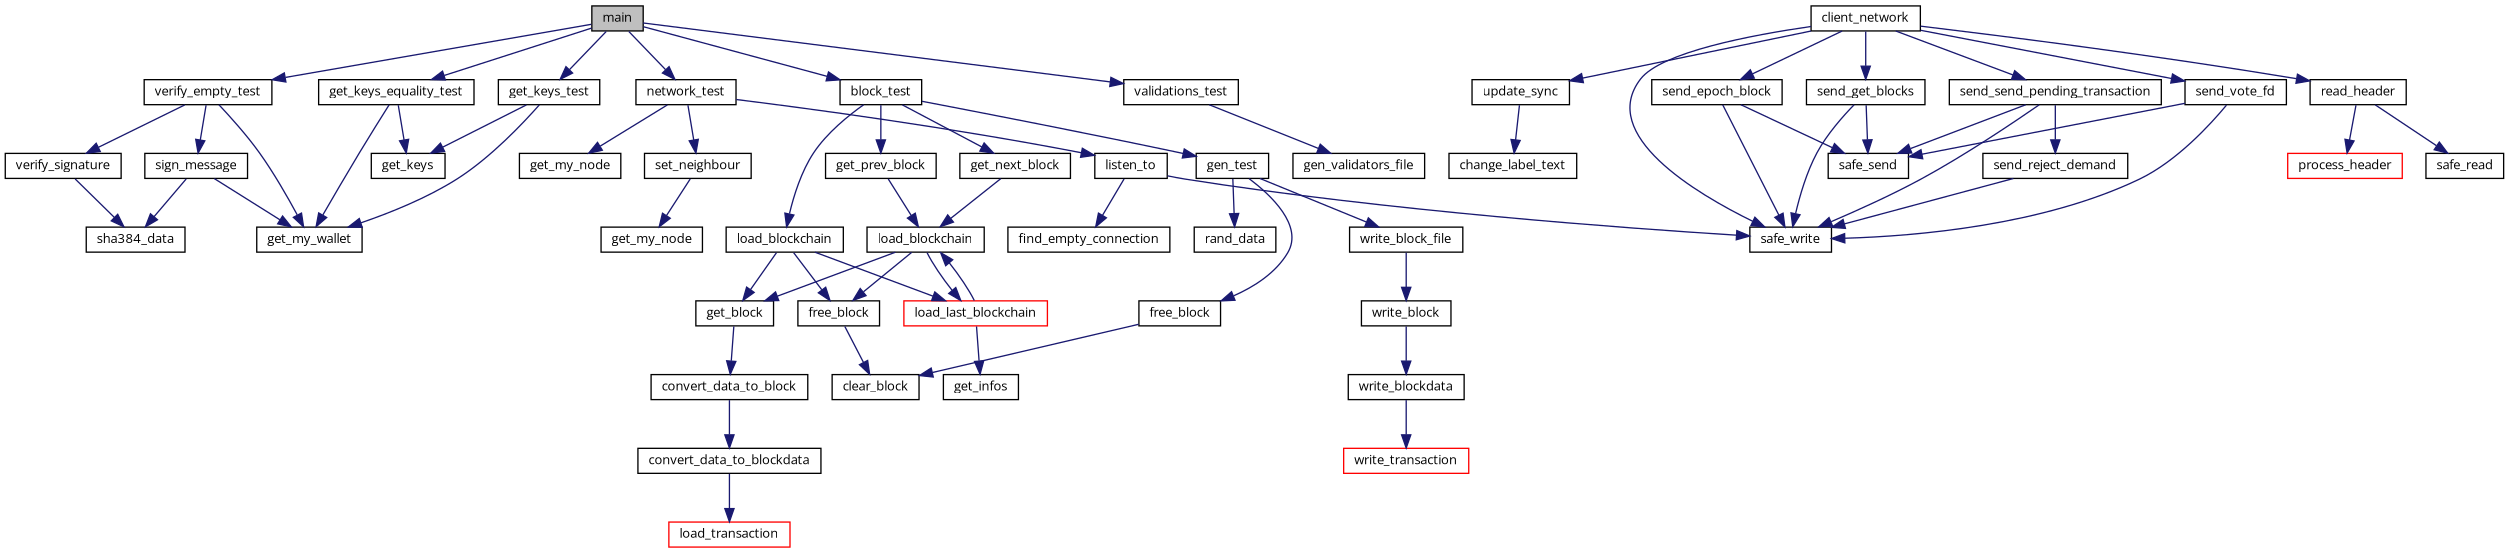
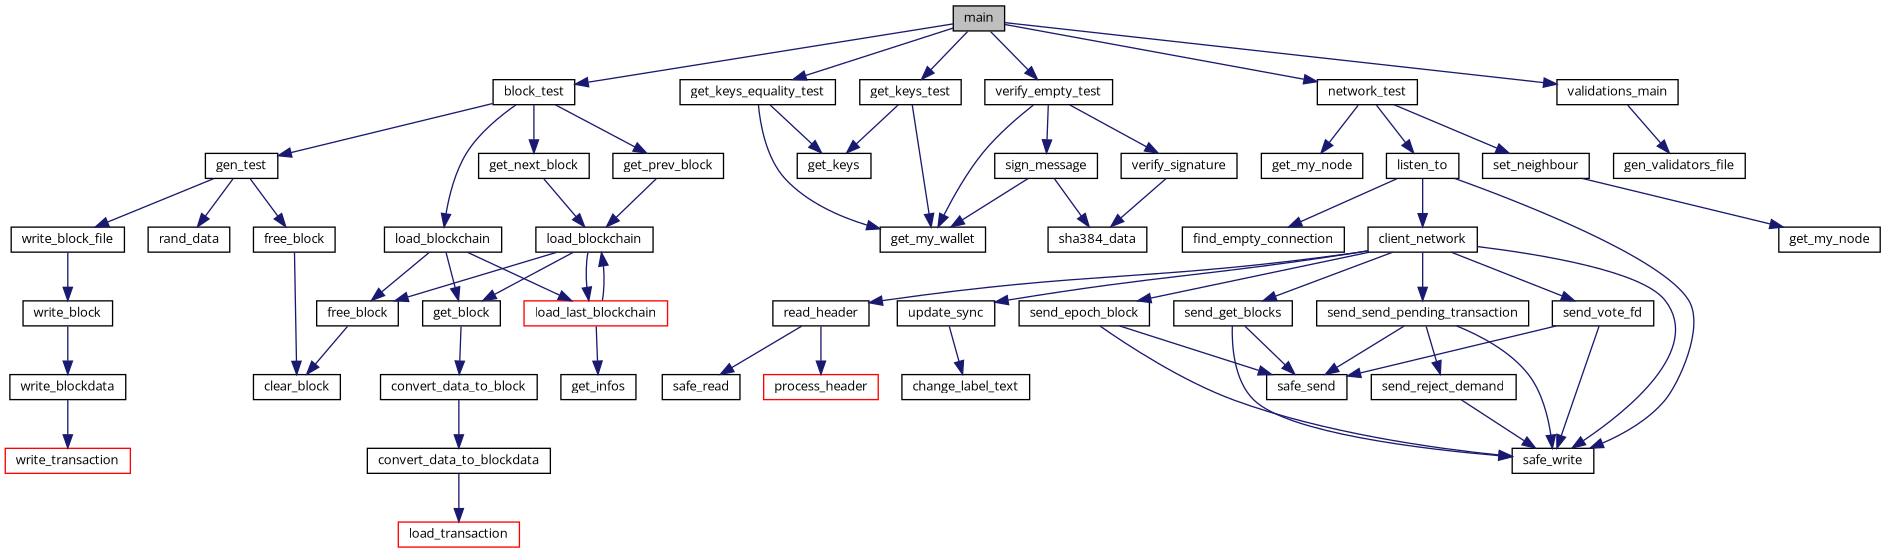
(1181, 92) -> (1618, 92)
none -> (1423, 196)
